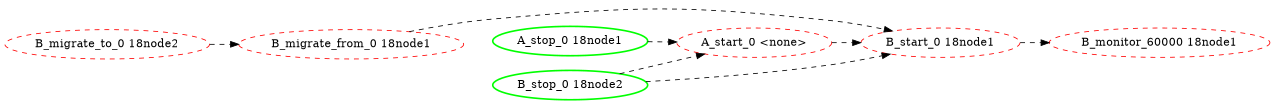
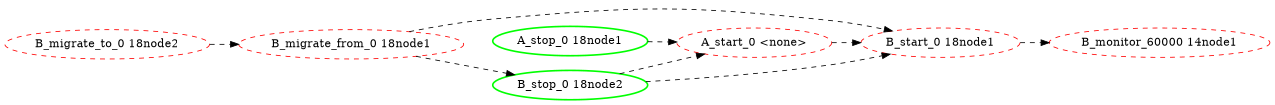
(1160, 43) -> (1160, 43)
none -> (461, 65)
